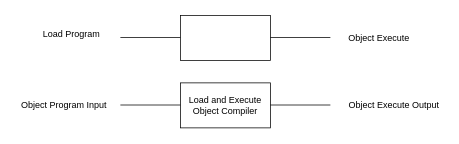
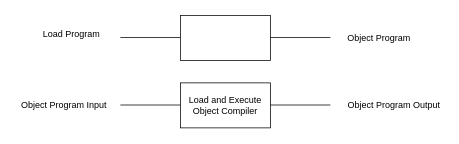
(379, 38) -> (379, 38)
(394, 105) -> (394, 105)
